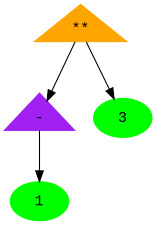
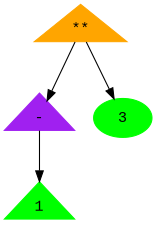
(39, 201) -> (39, 207)
